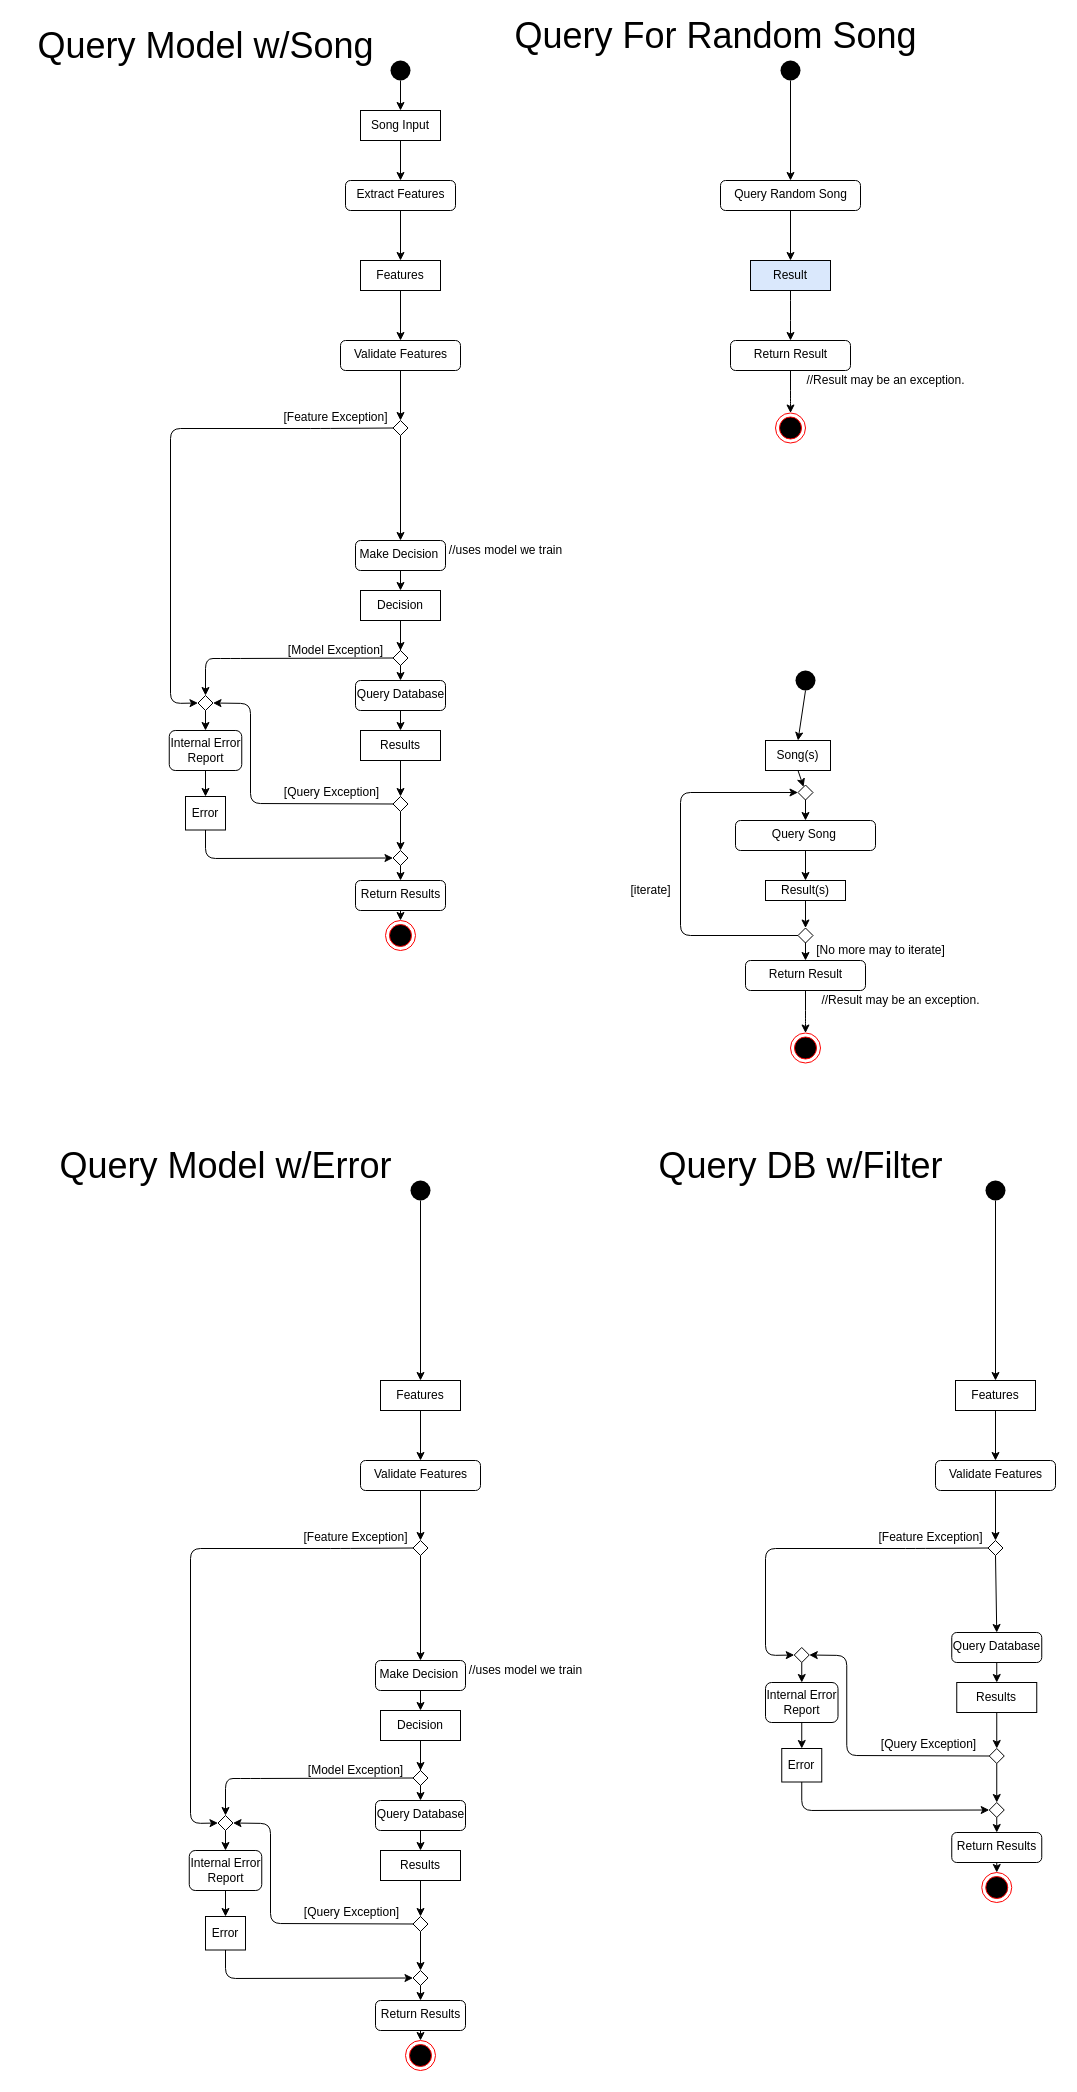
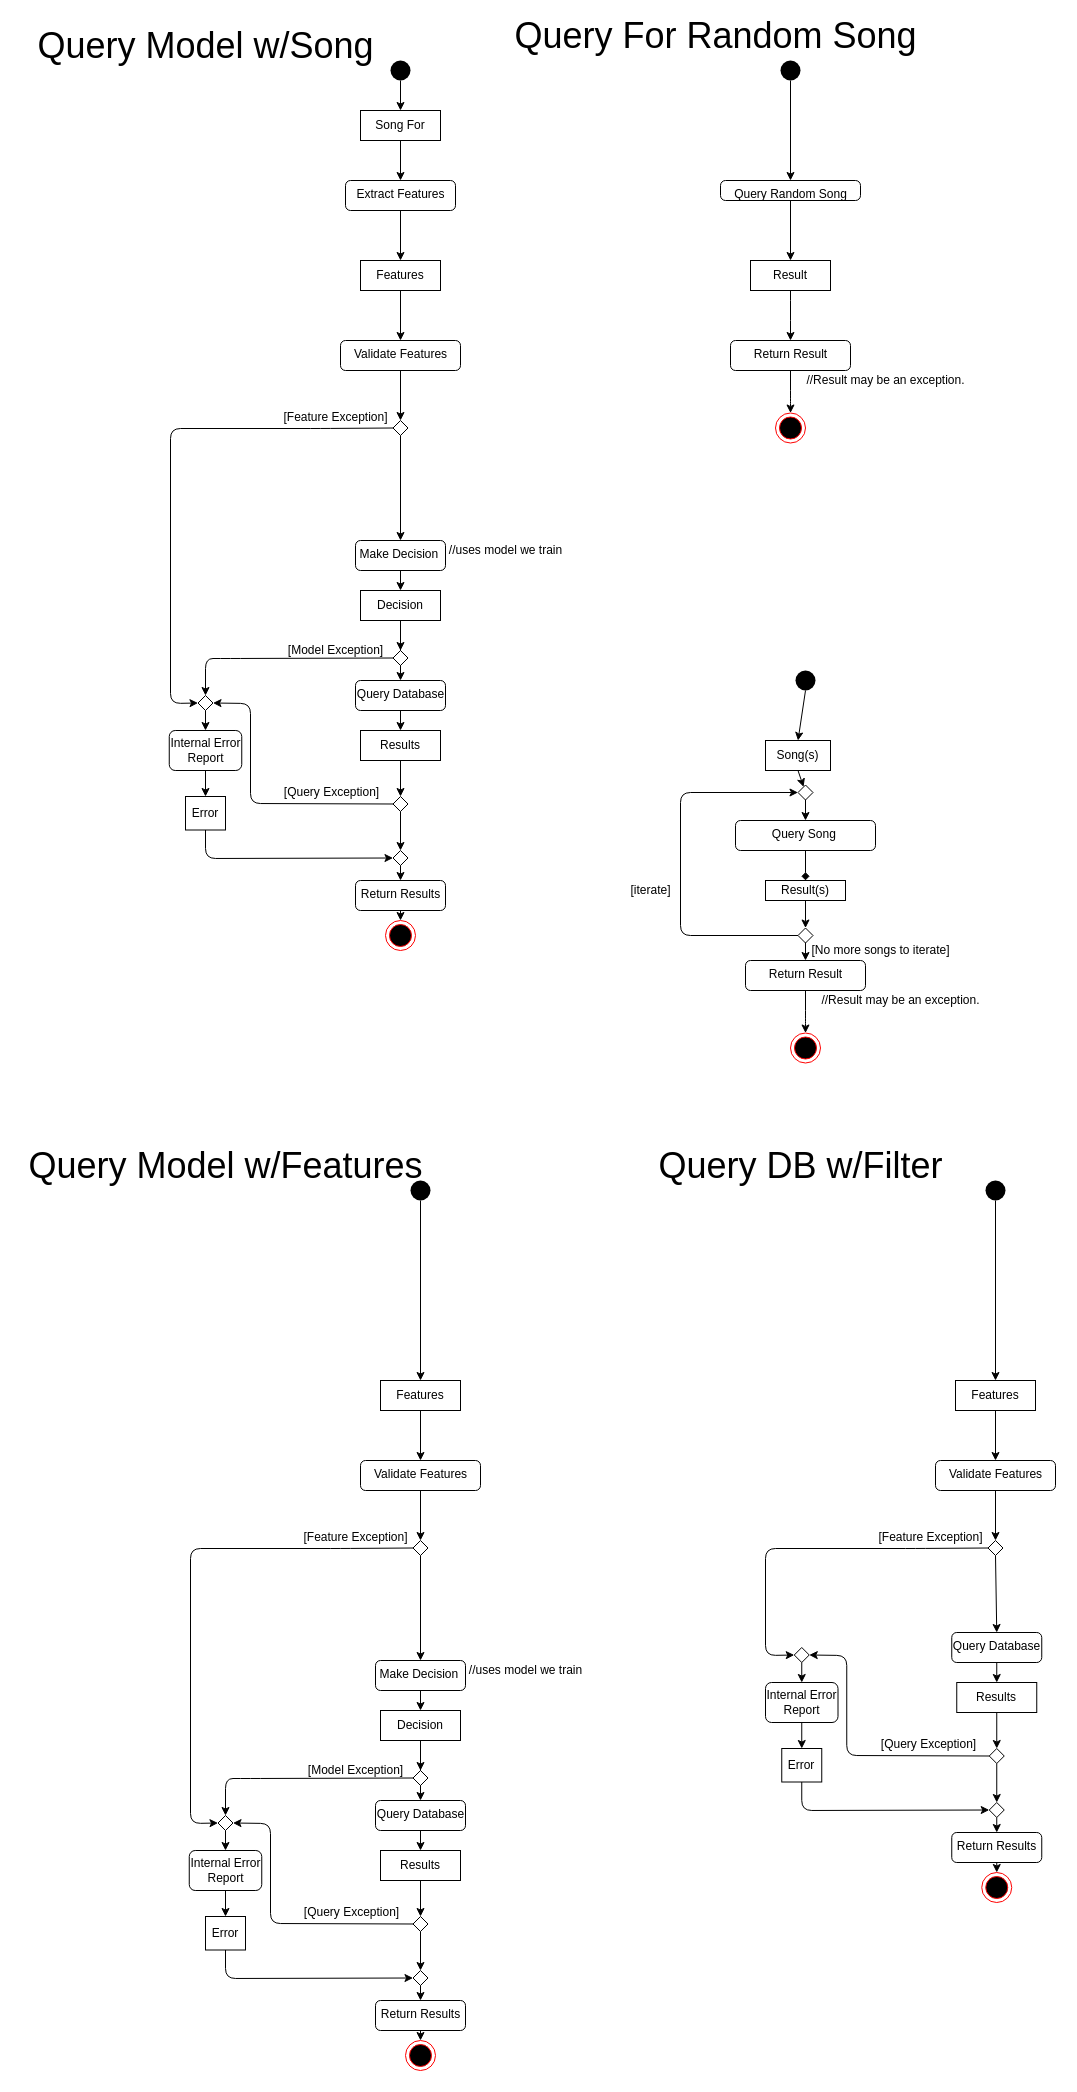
(401, 126) -> (401, 126)
(791, 196) -> (791, 191)
(791, 276) -> (791, 276)
(806, 872) -> (806, 871)
(881, 951) -> (881, 951)
(226, 1166) -> (226, 1166)
